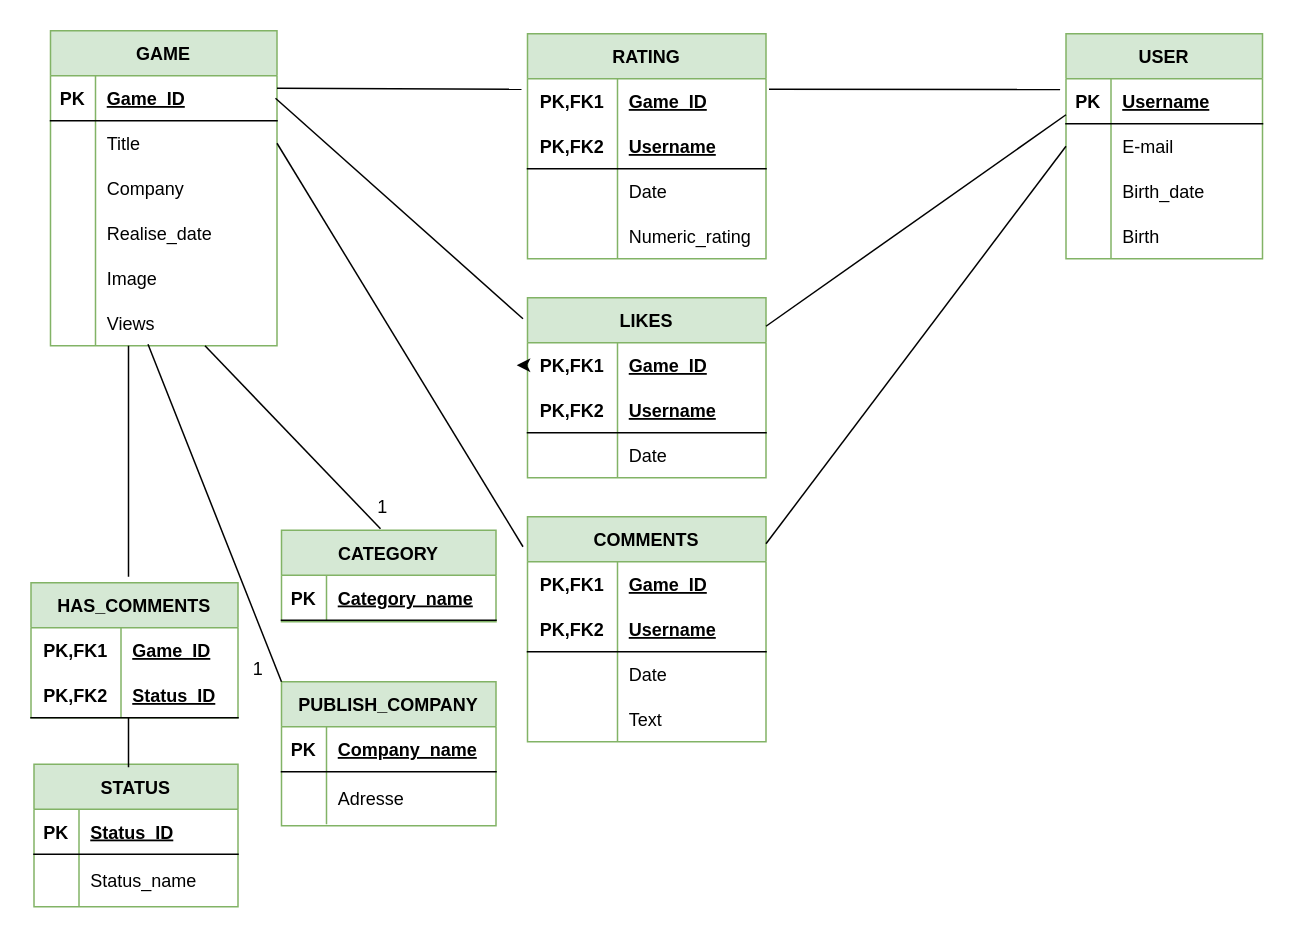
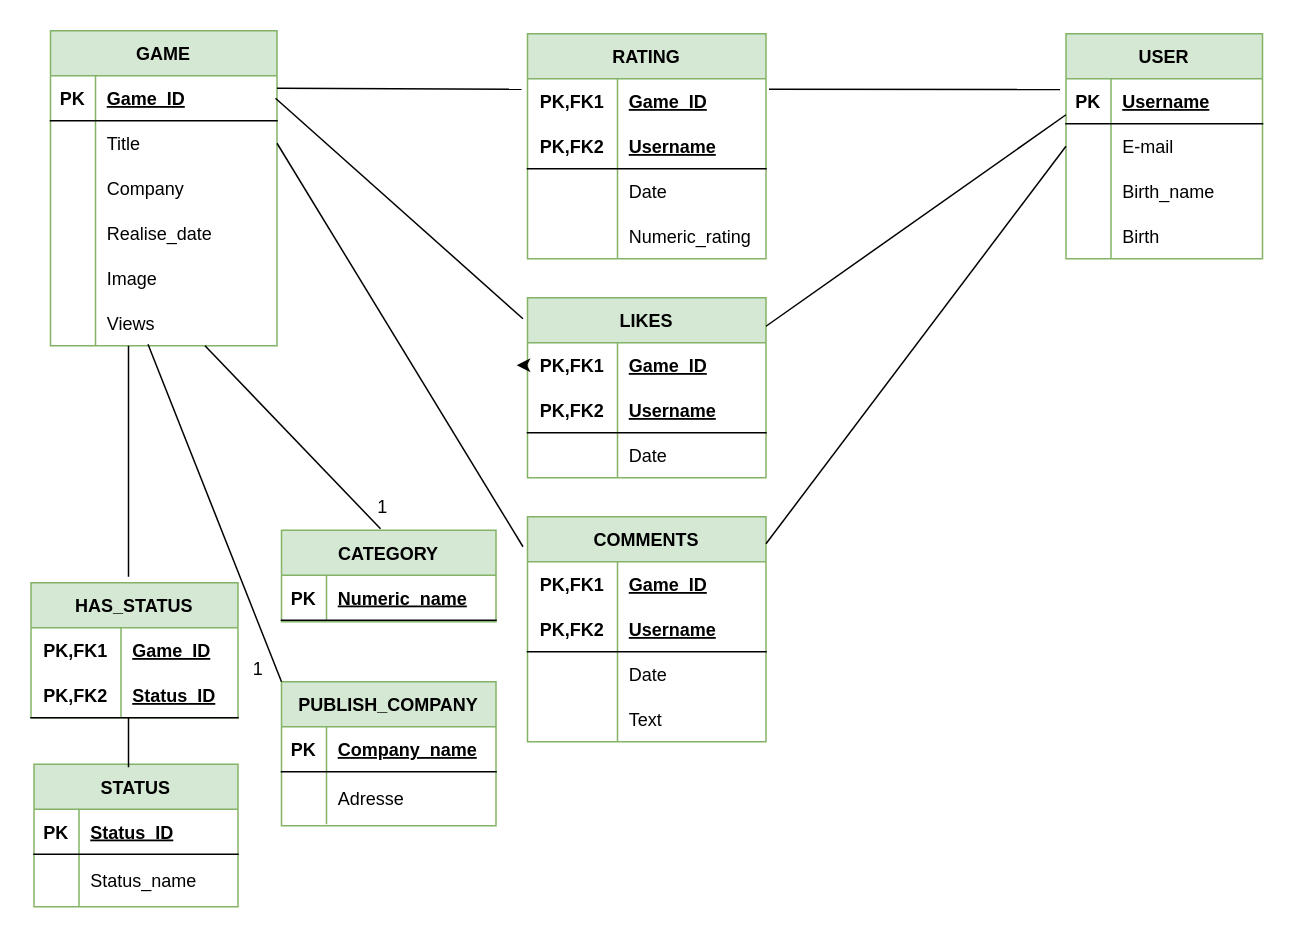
(1170, 192) -> (1170, 192)
(403, 599) -> (396, 599)
(134, 606) -> (134, 606)
